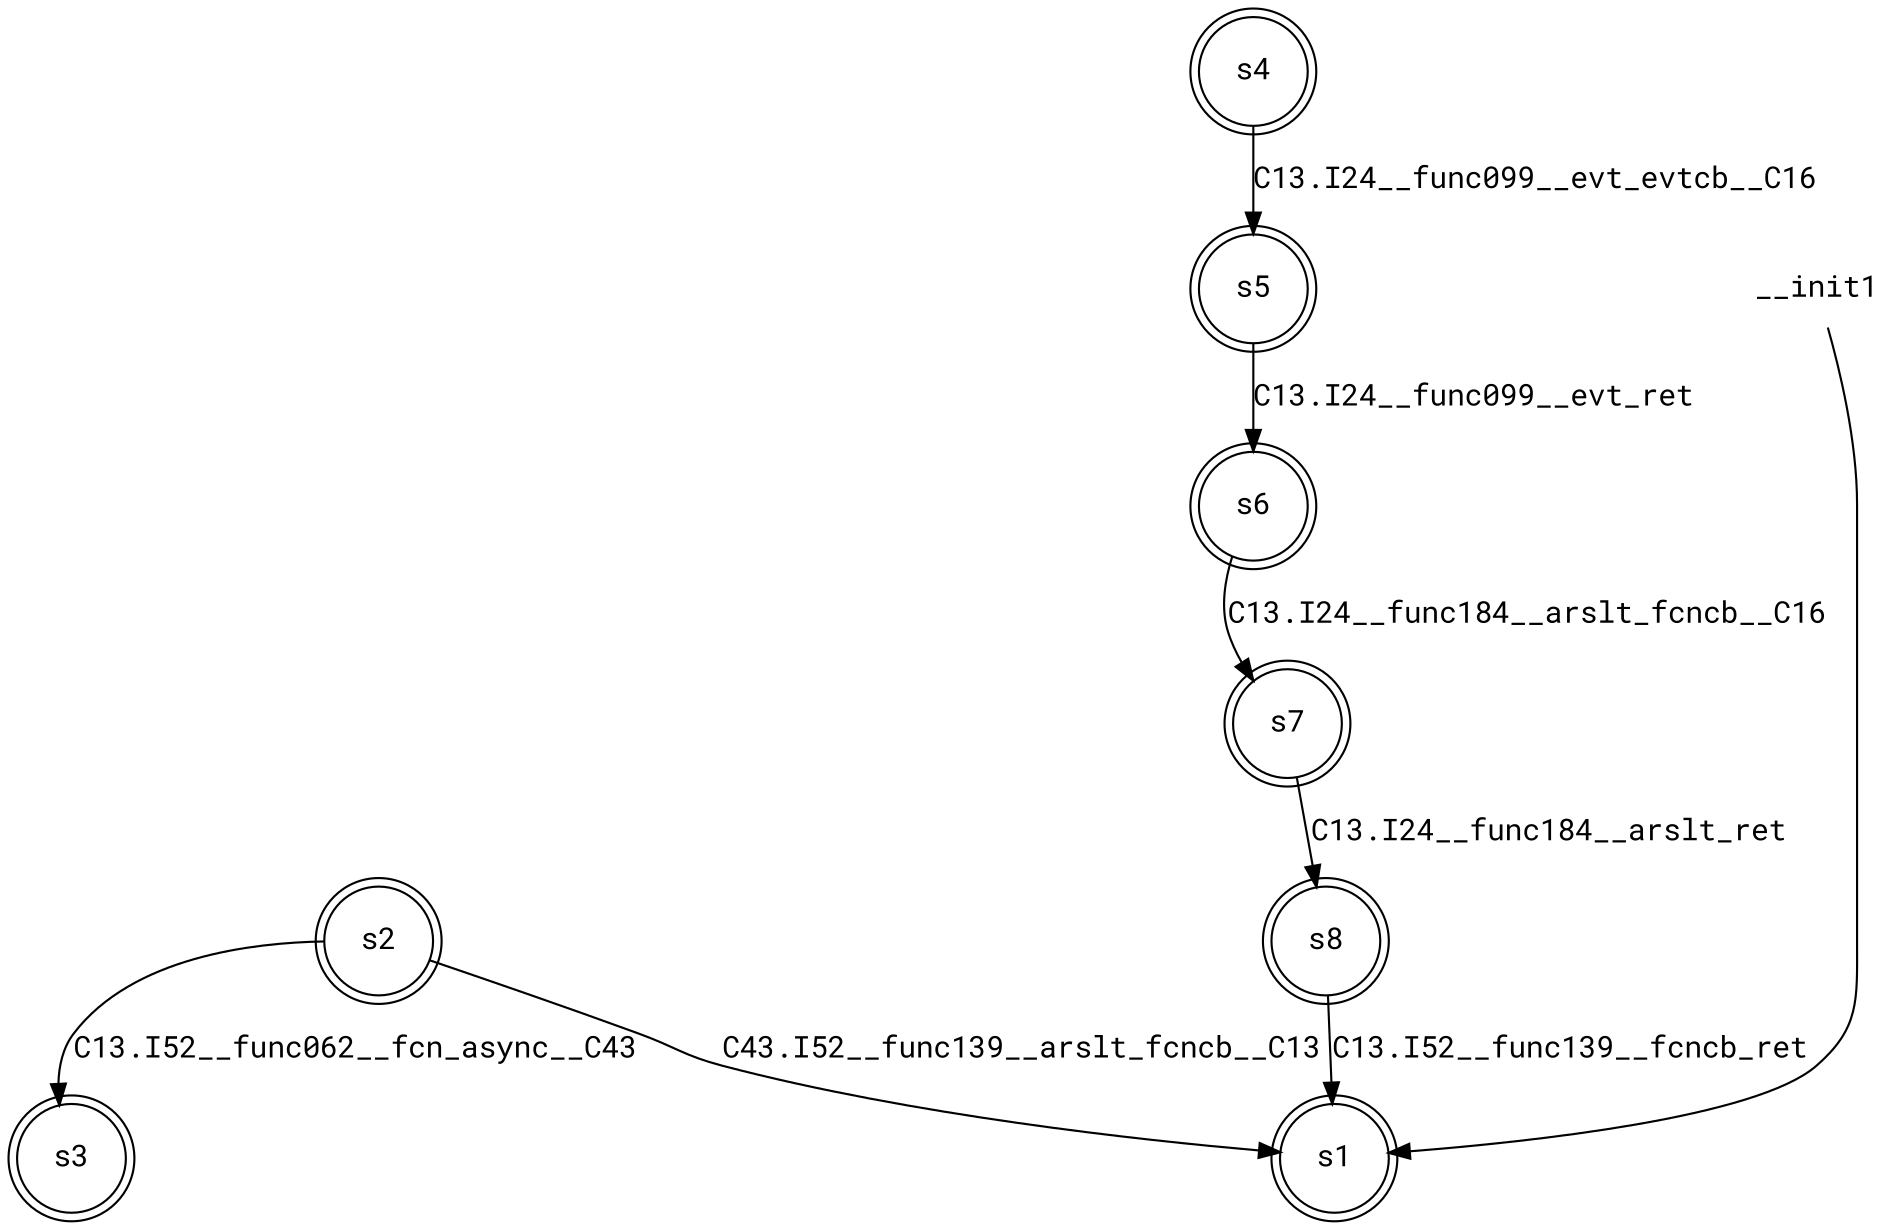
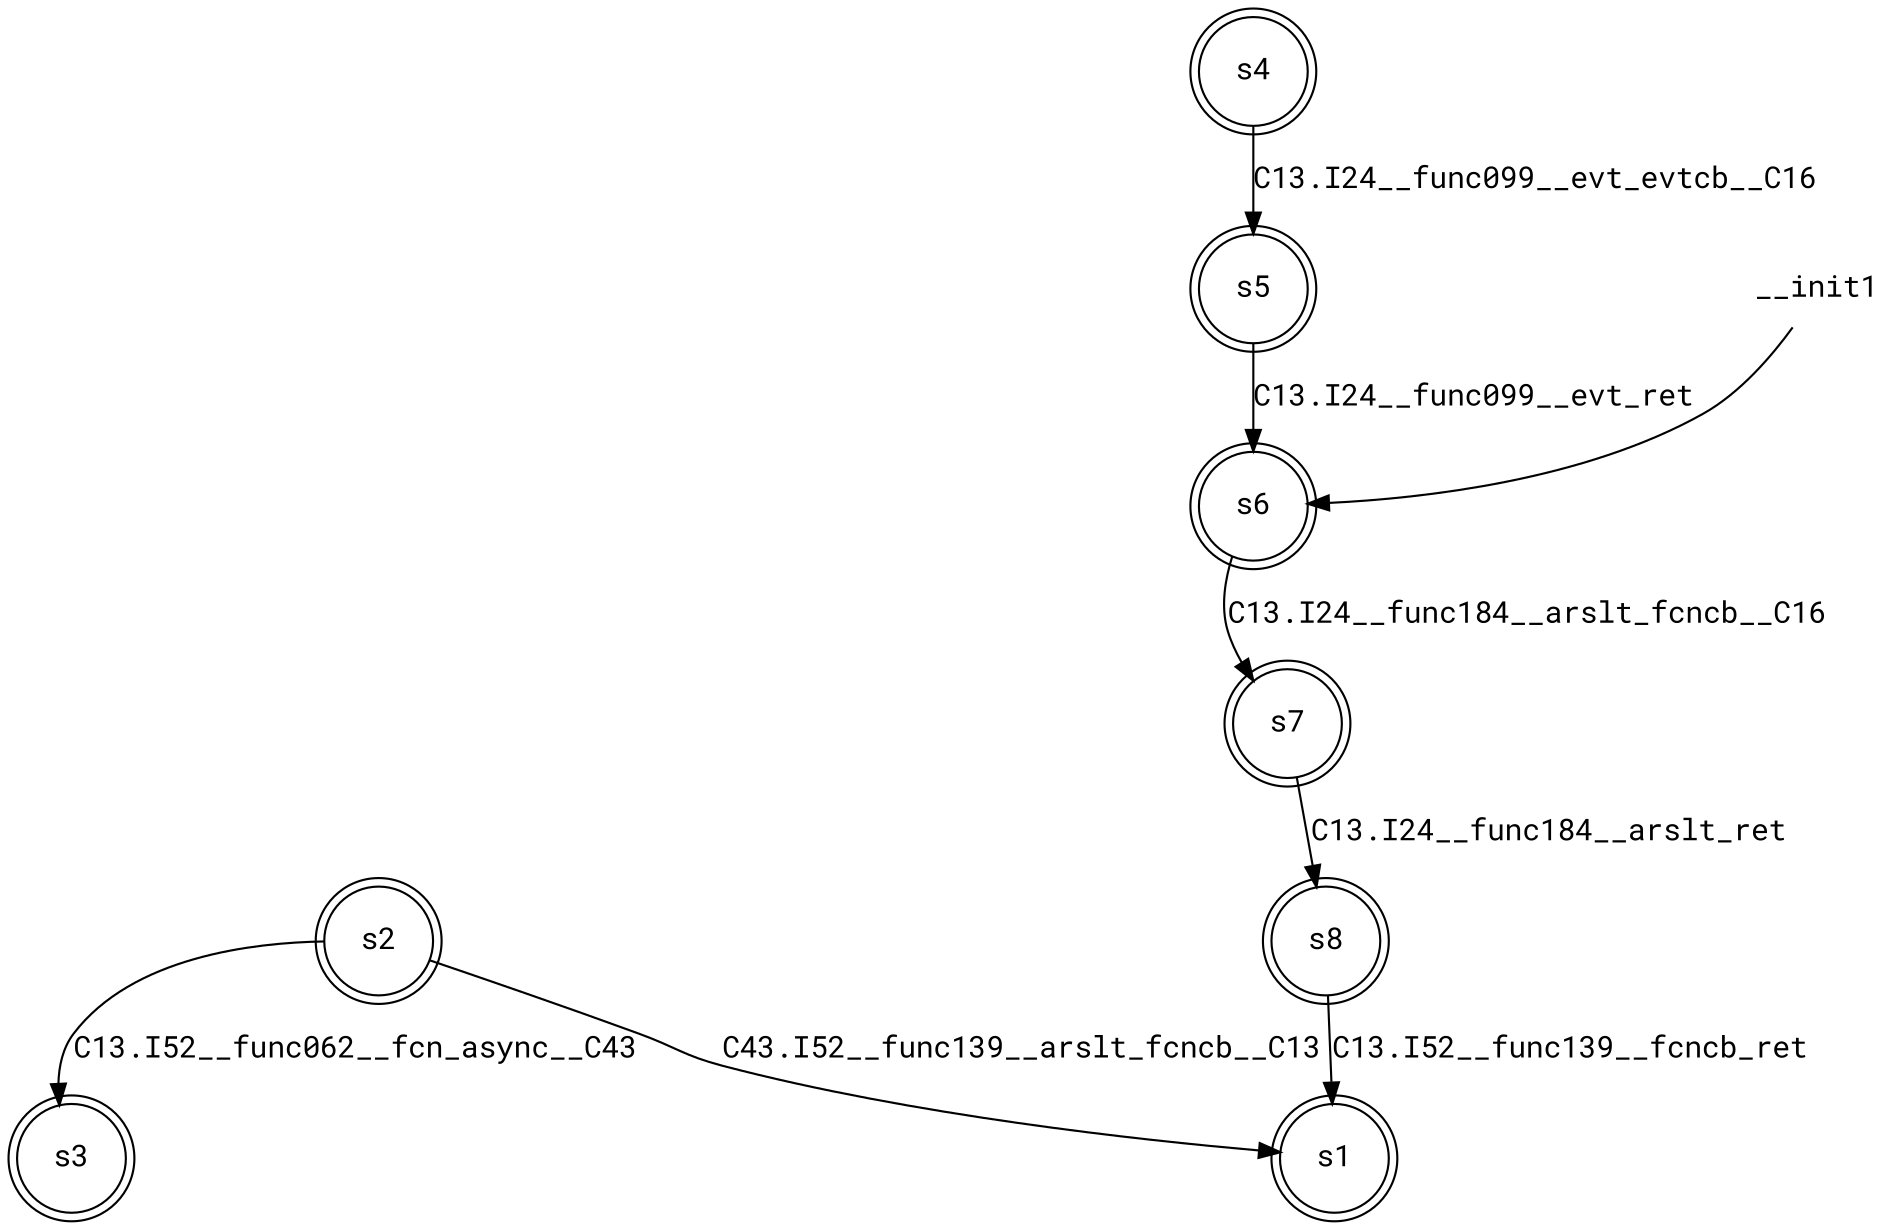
(1857, 911) -> (1582, 463)
